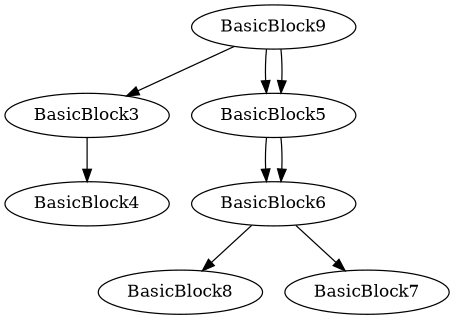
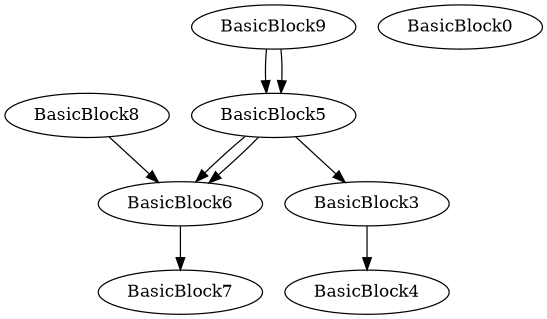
none -> (460, 27)
(186, 69) -> (316, 155)
(232, 244) -> (129, 155)
